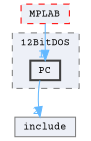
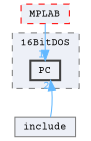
(46, 43) -> (46, 43)
(38, 95) -> (52, 104)
